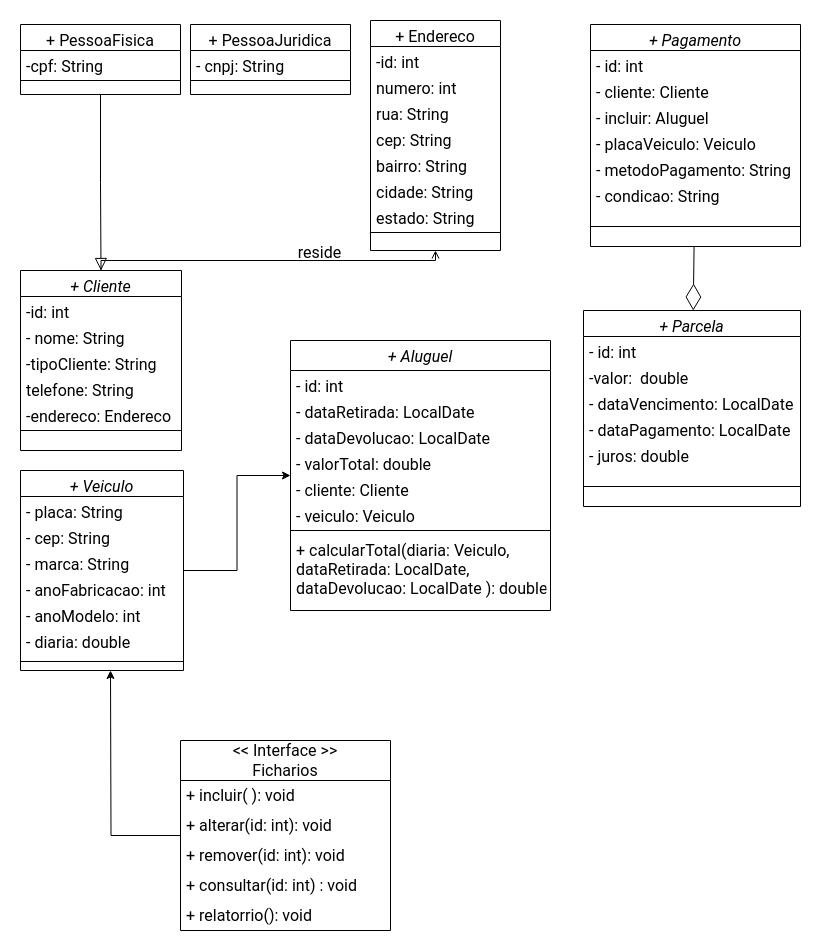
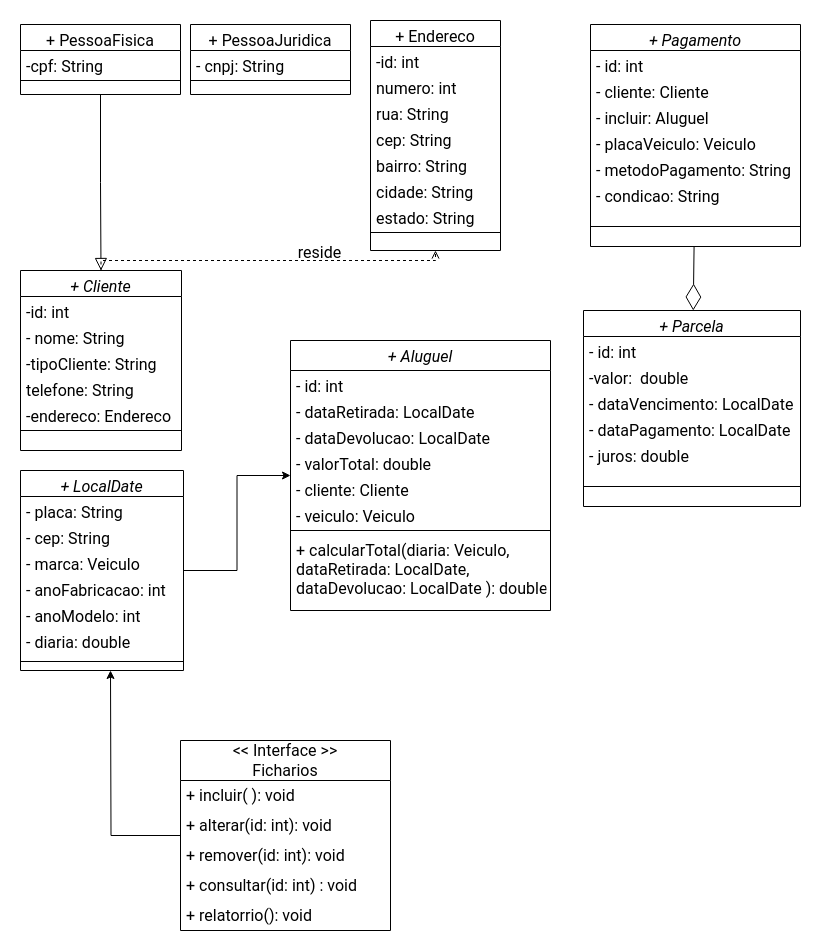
(268, 261) -> (268, 261)
(102, 487) -> (102, 487)
(85, 565) -> (87, 565)
